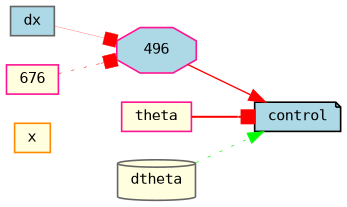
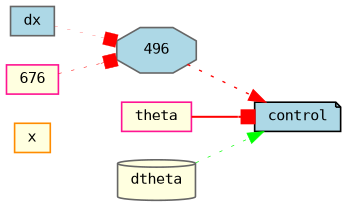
(78, 32) -> (78, 32)
(157, 50) -> (157, 50)
(219, 80) -> (219, 80)
